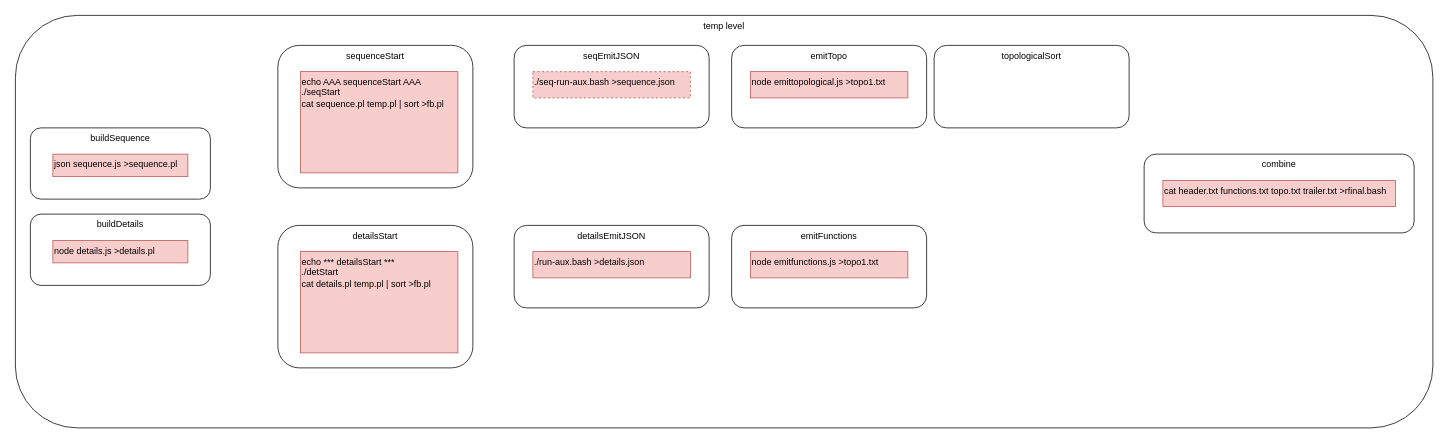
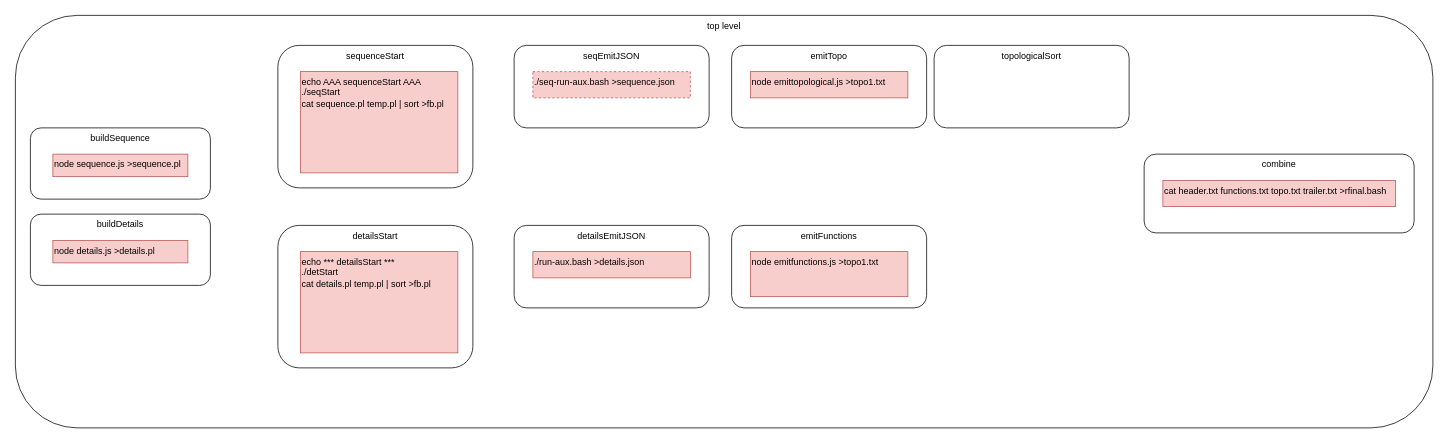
(724, 26) -> (724, 26)
(121, 170) -> (121, 170)
(829, 265) -> (829, 274)
